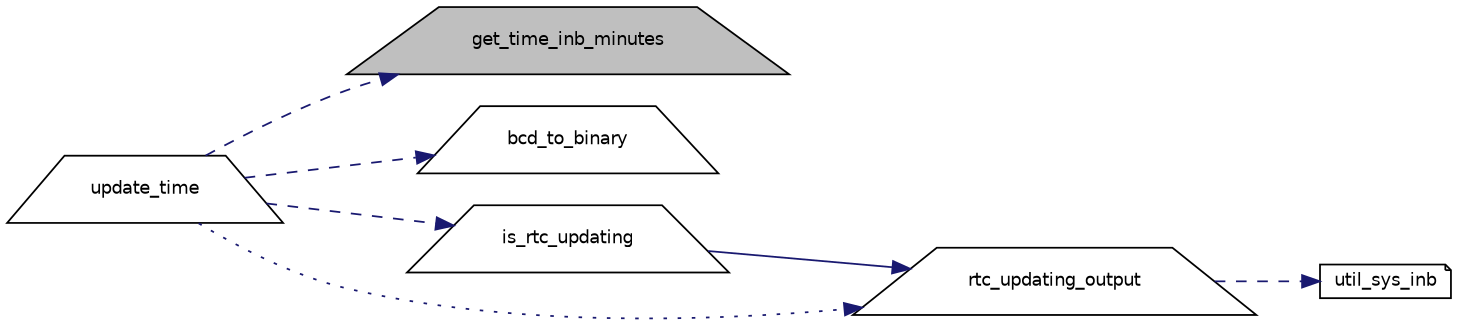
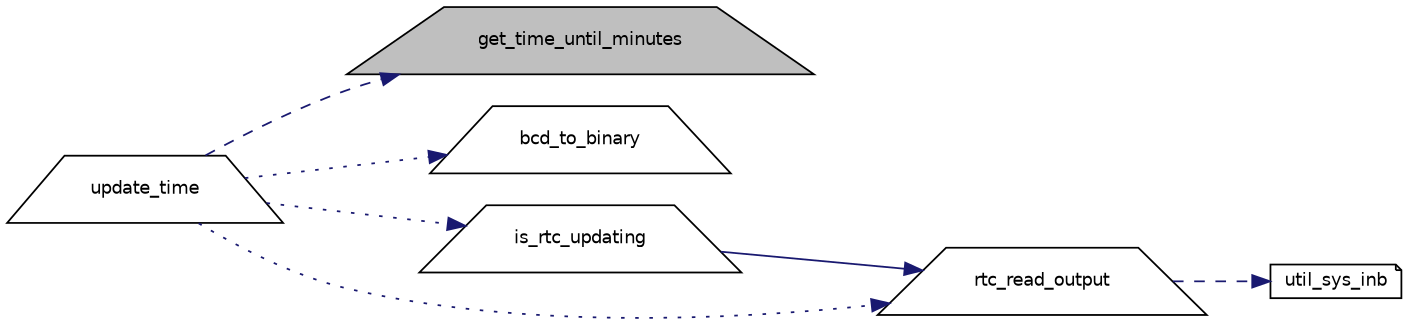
(568, 41) -> (580, 41)
(330, 168) -> (337, 168)
(351, 213) -> (357, 213)
(1055, 281) -> (1042, 281)
